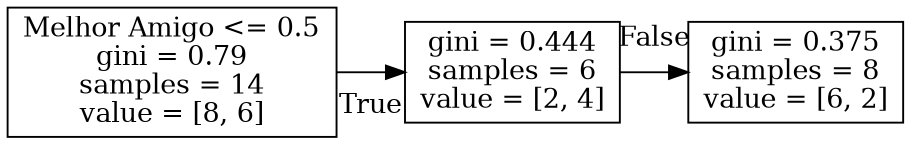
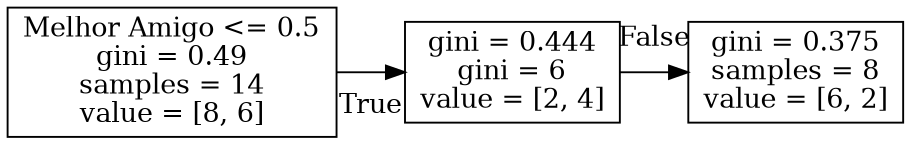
(172, 72) -> (172, 72)
(512, 72) -> (512, 72)
